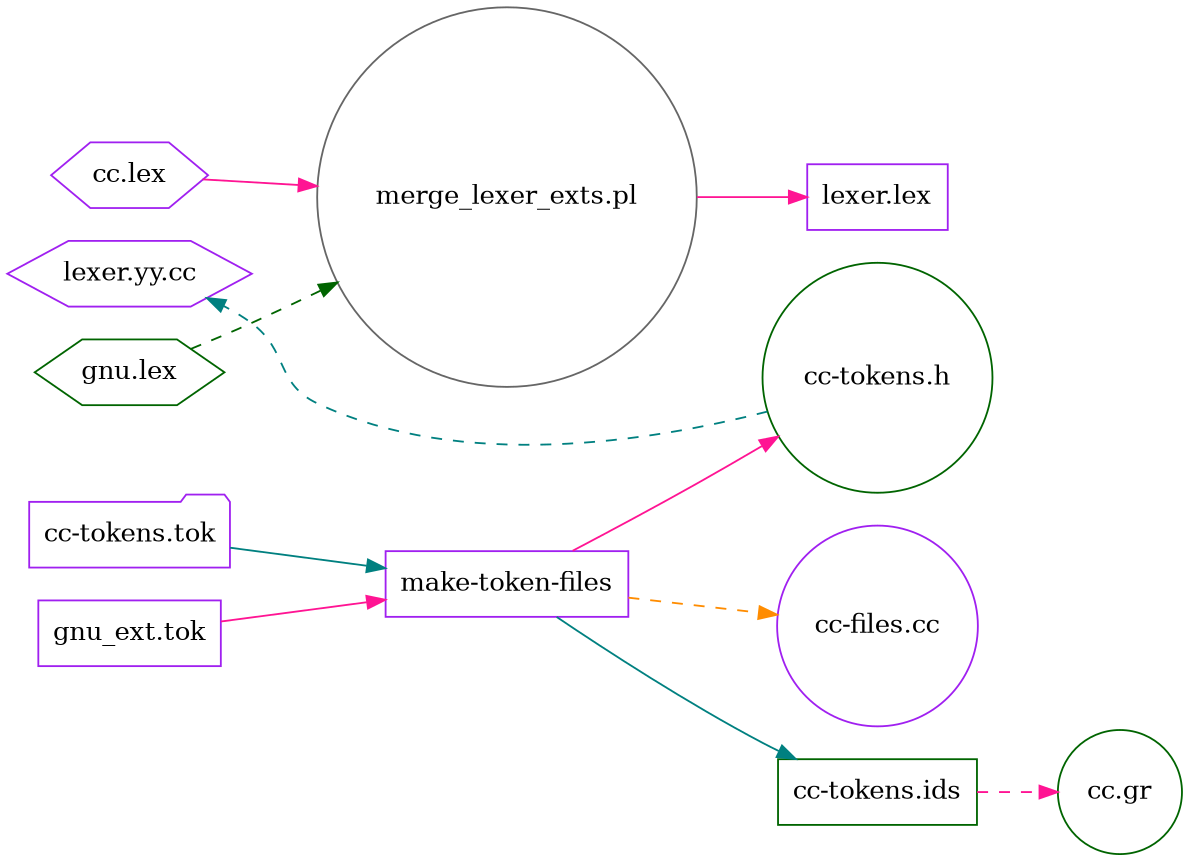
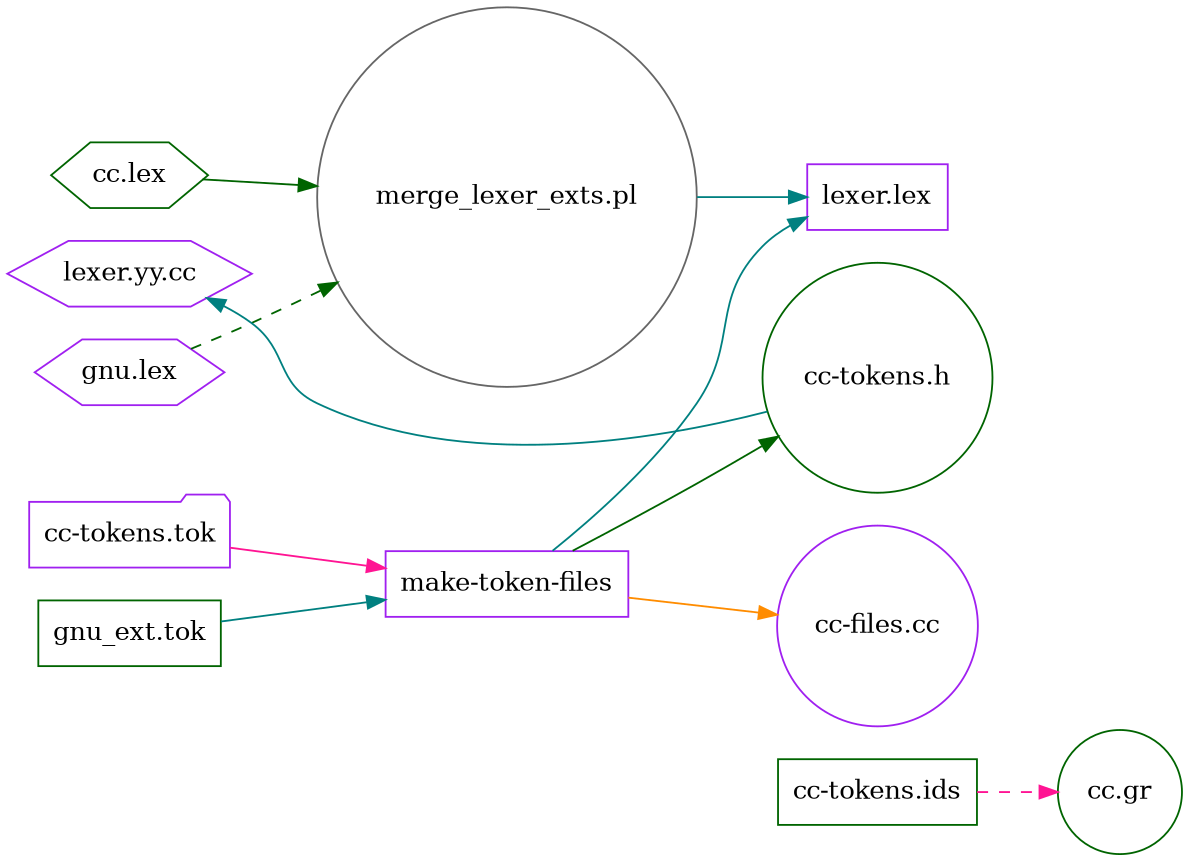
(130, 175) -> (130, 175)
(250, 182) -> (250, 182)
(743, 197) -> (743, 197)
(130, 372) -> (130, 372)
(472, 442) -> (472, 442)
(668, 500) -> (668, 500)
(298, 557) -> (298, 557)
(693, 605) -> (693, 605)
(294, 612) -> (294, 612)
(130, 633) -> (130, 633)
(666, 687) -> (697, 403)
